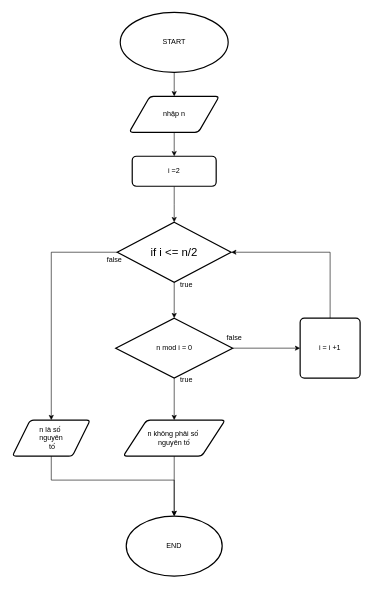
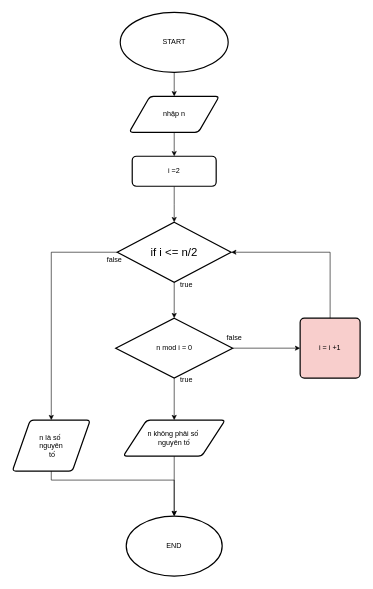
(330, 348) -> (330, 348)
(51, 438) -> (51, 446)
